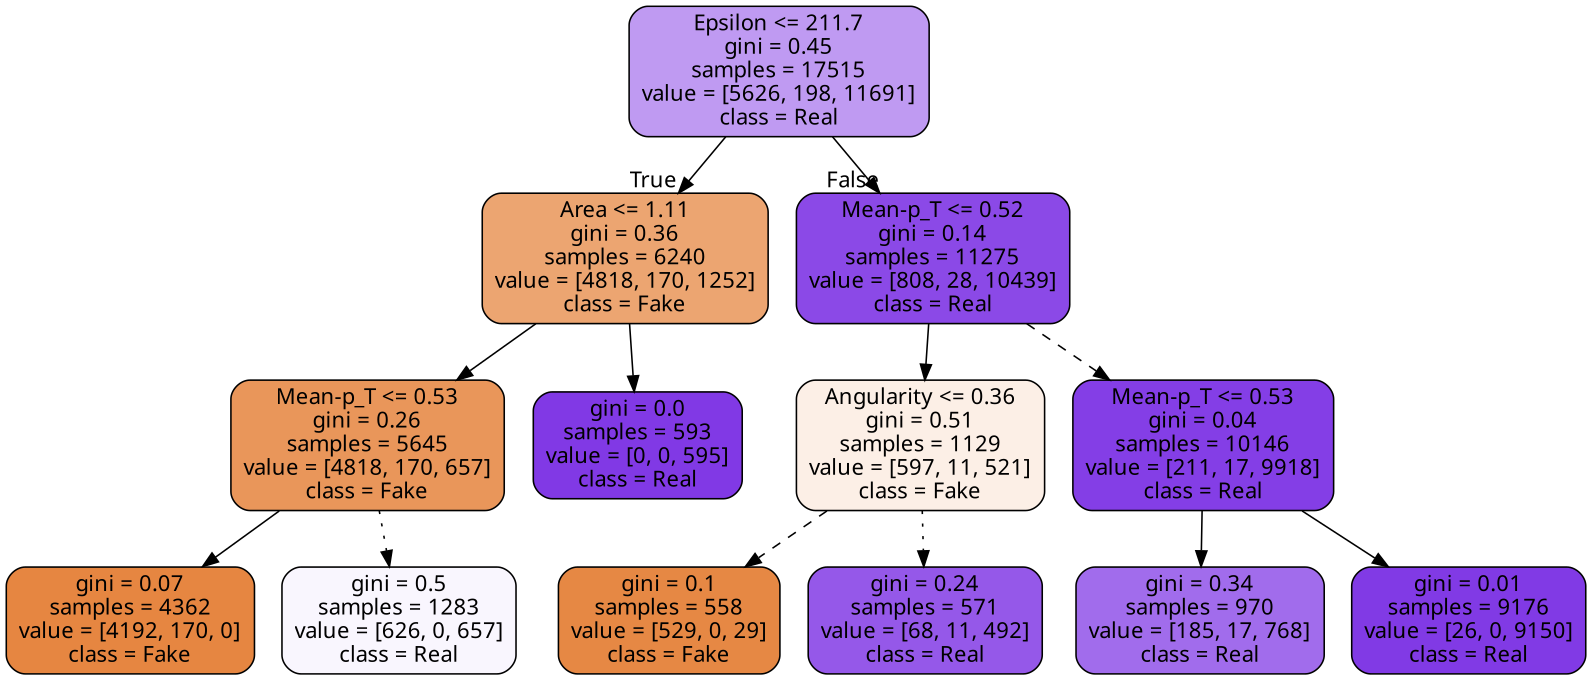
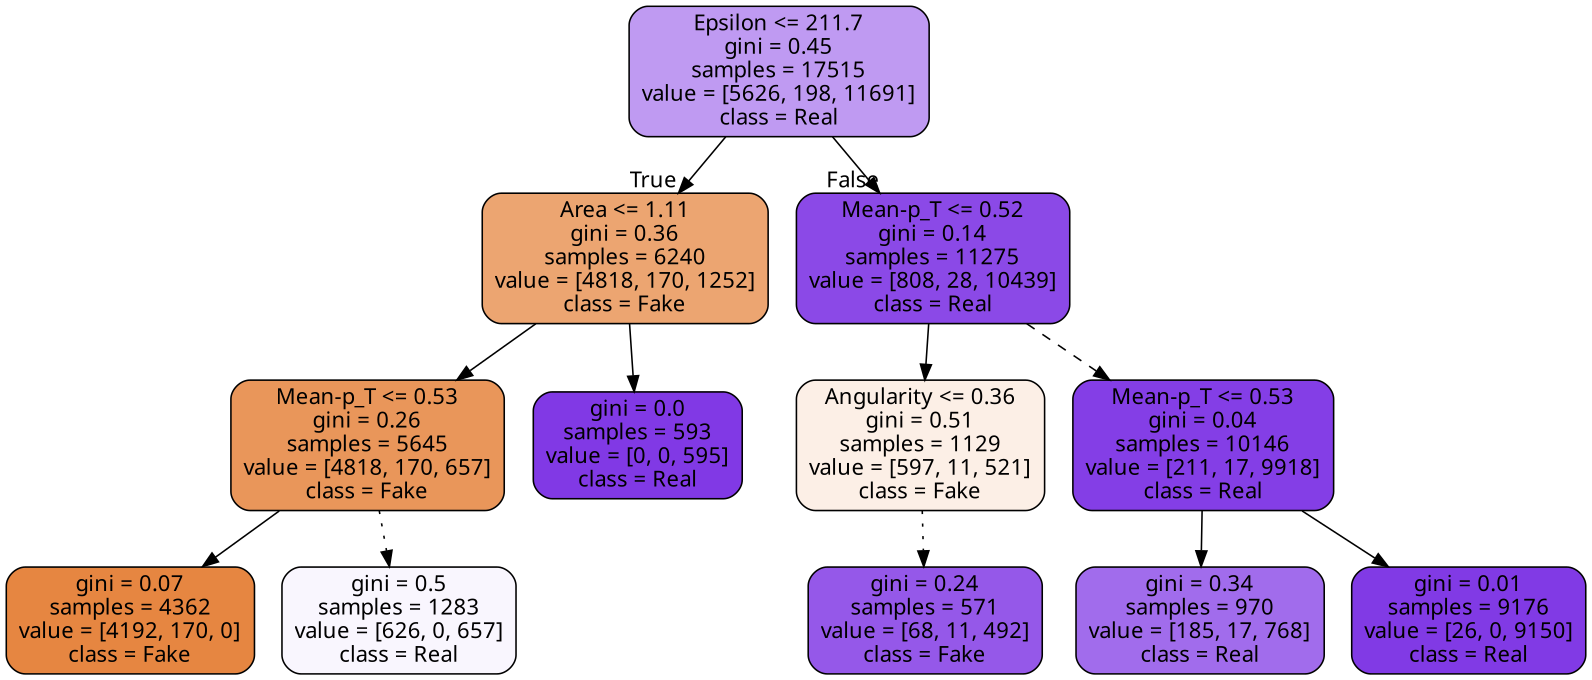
(669, 620) -> none
(925, 620) -> (925, 620)
